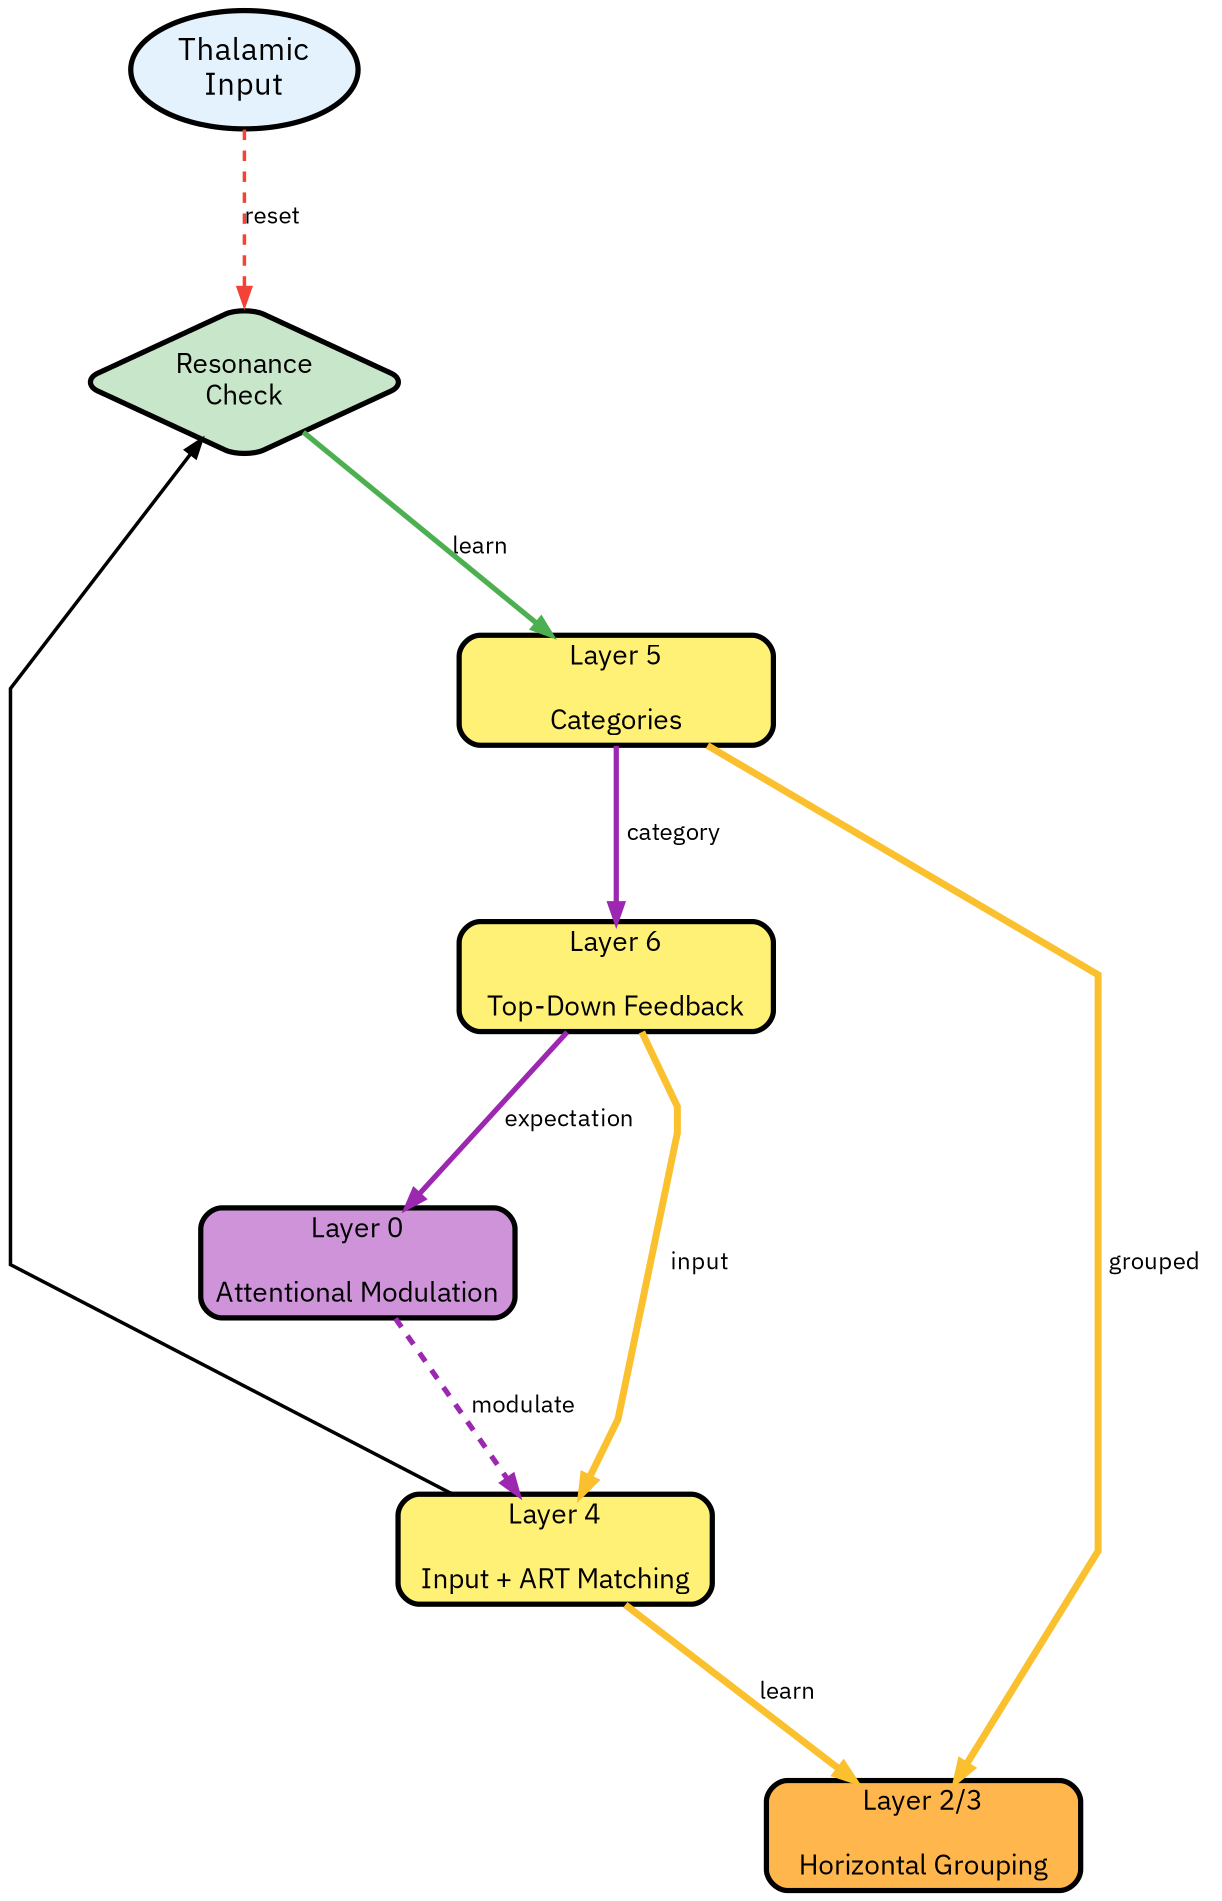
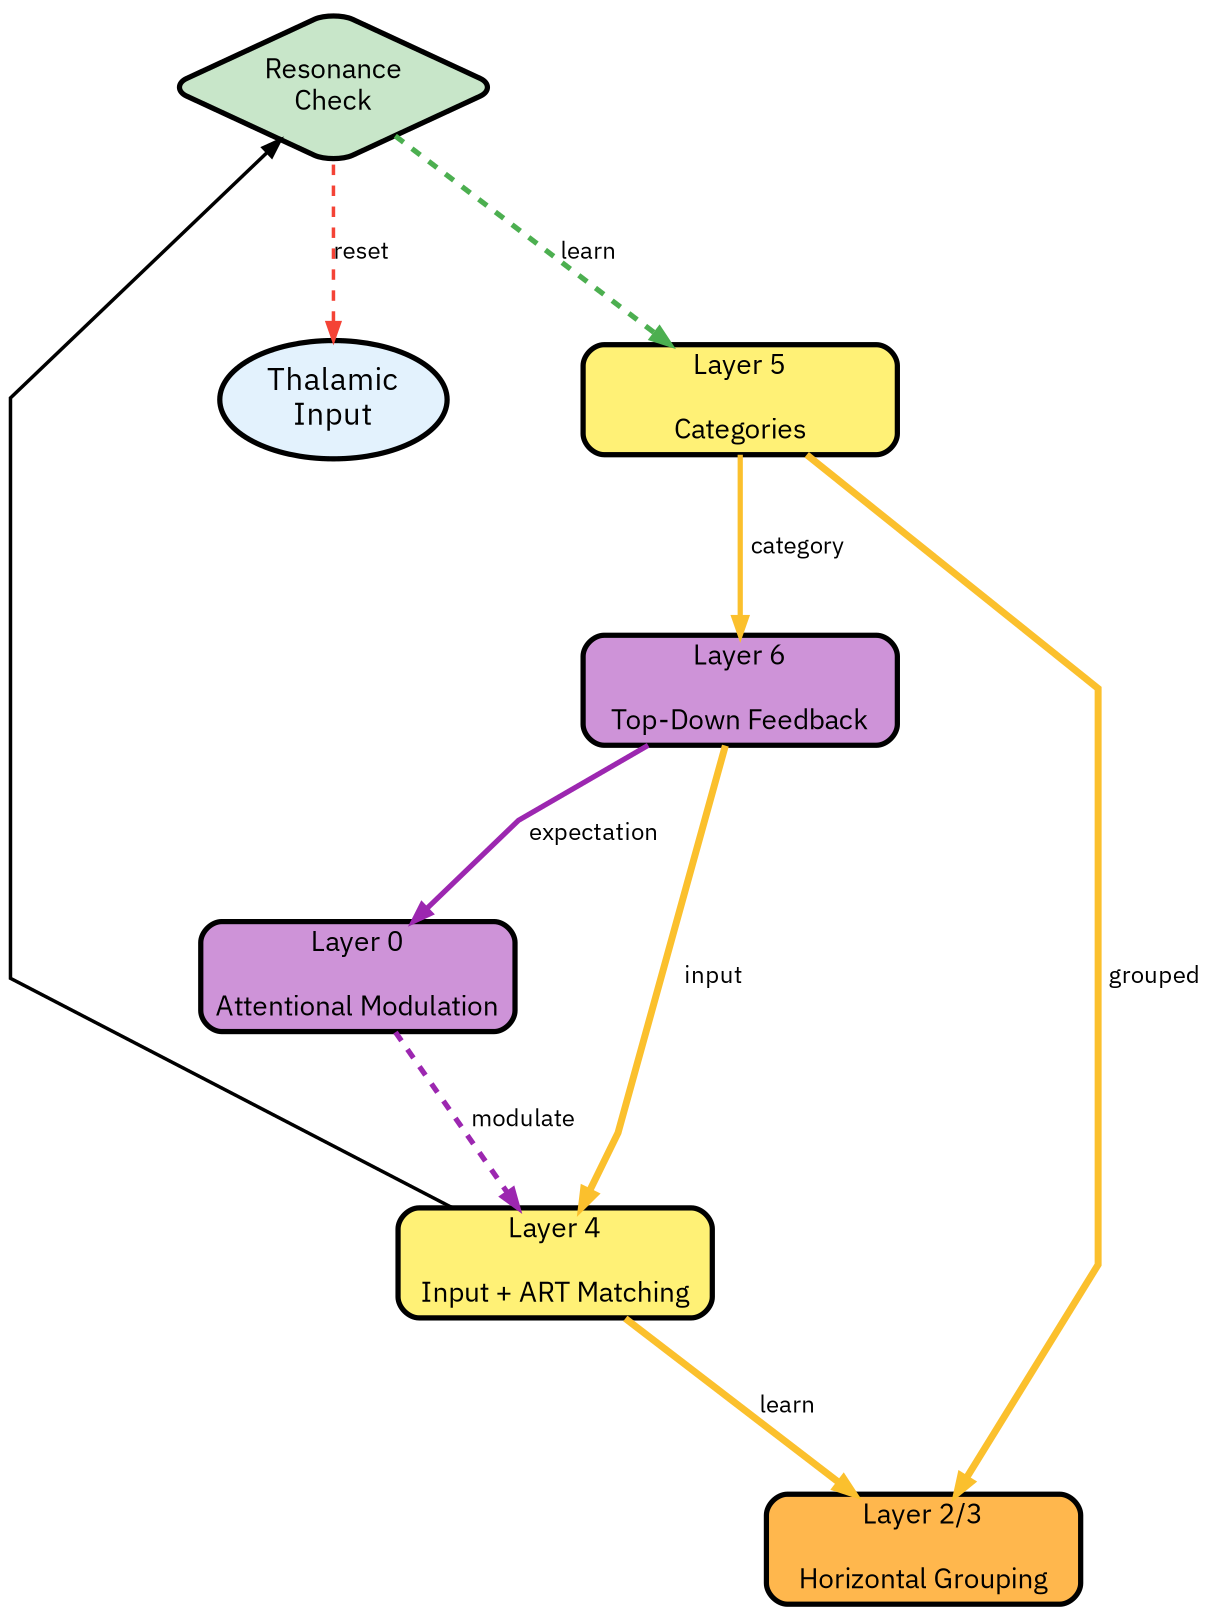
(244, 208) -> (333, 244)
(420, 528) -> (525, 235)
(616, 825) -> (740, 536)
(616, 977) -> (740, 690)
